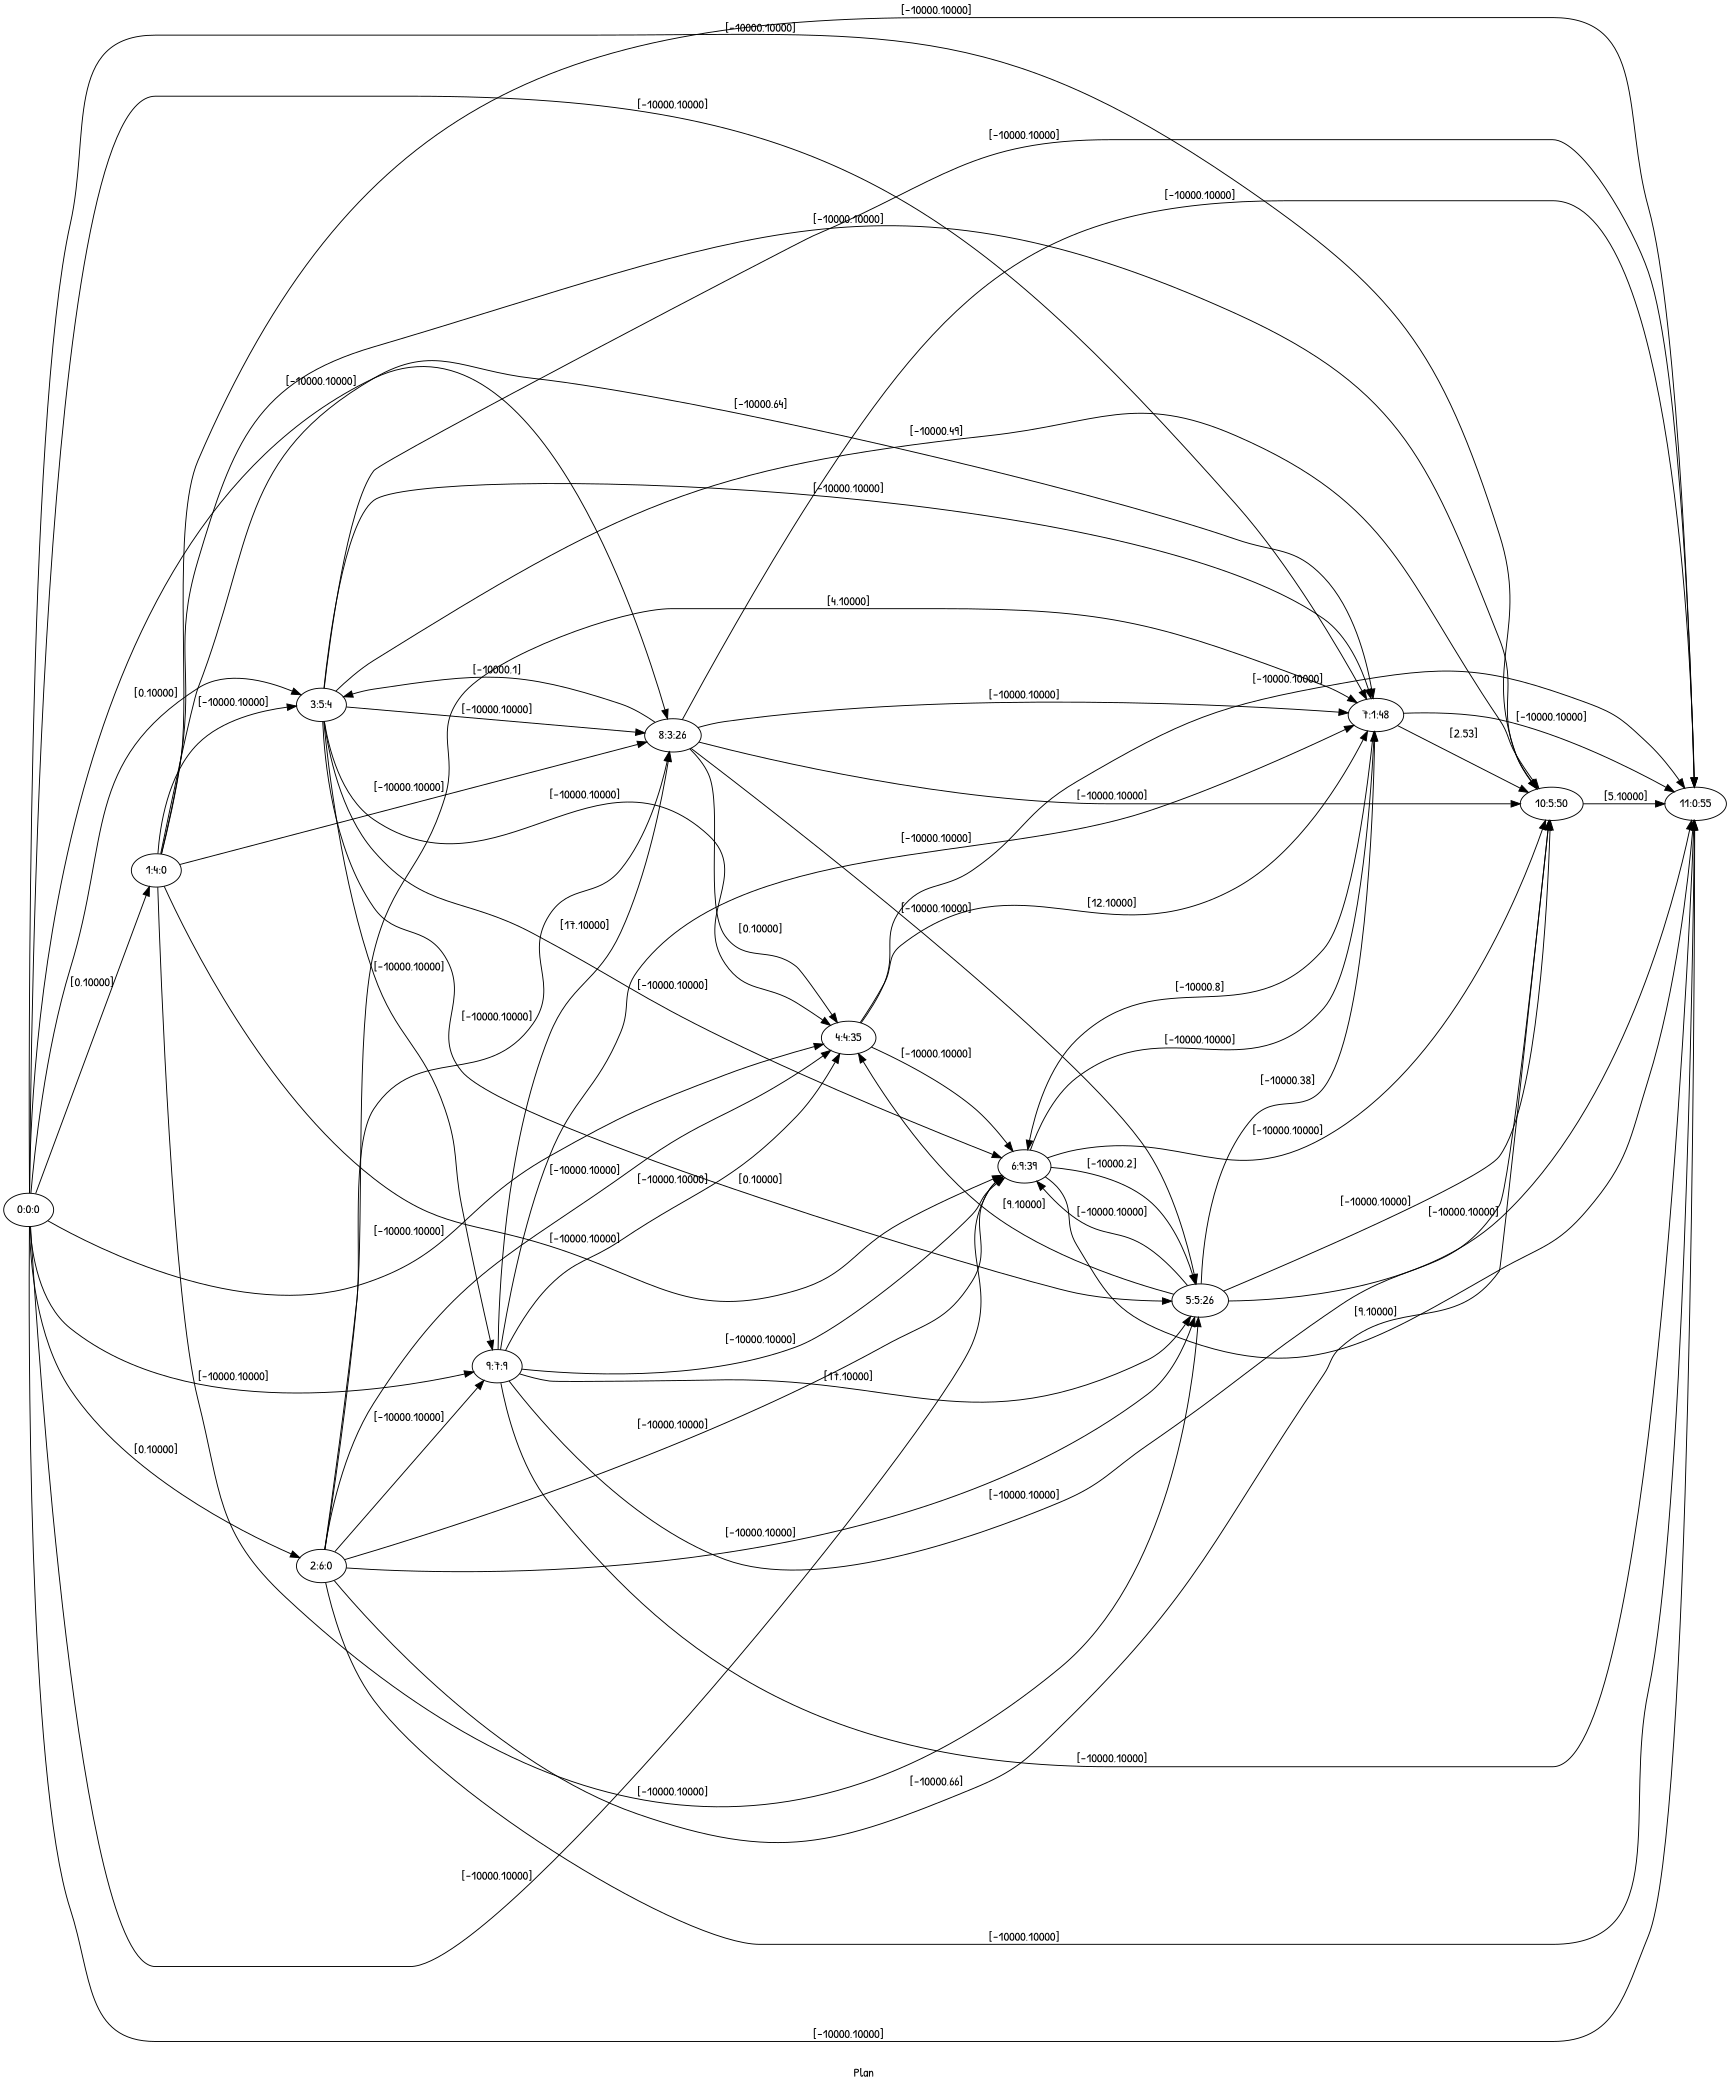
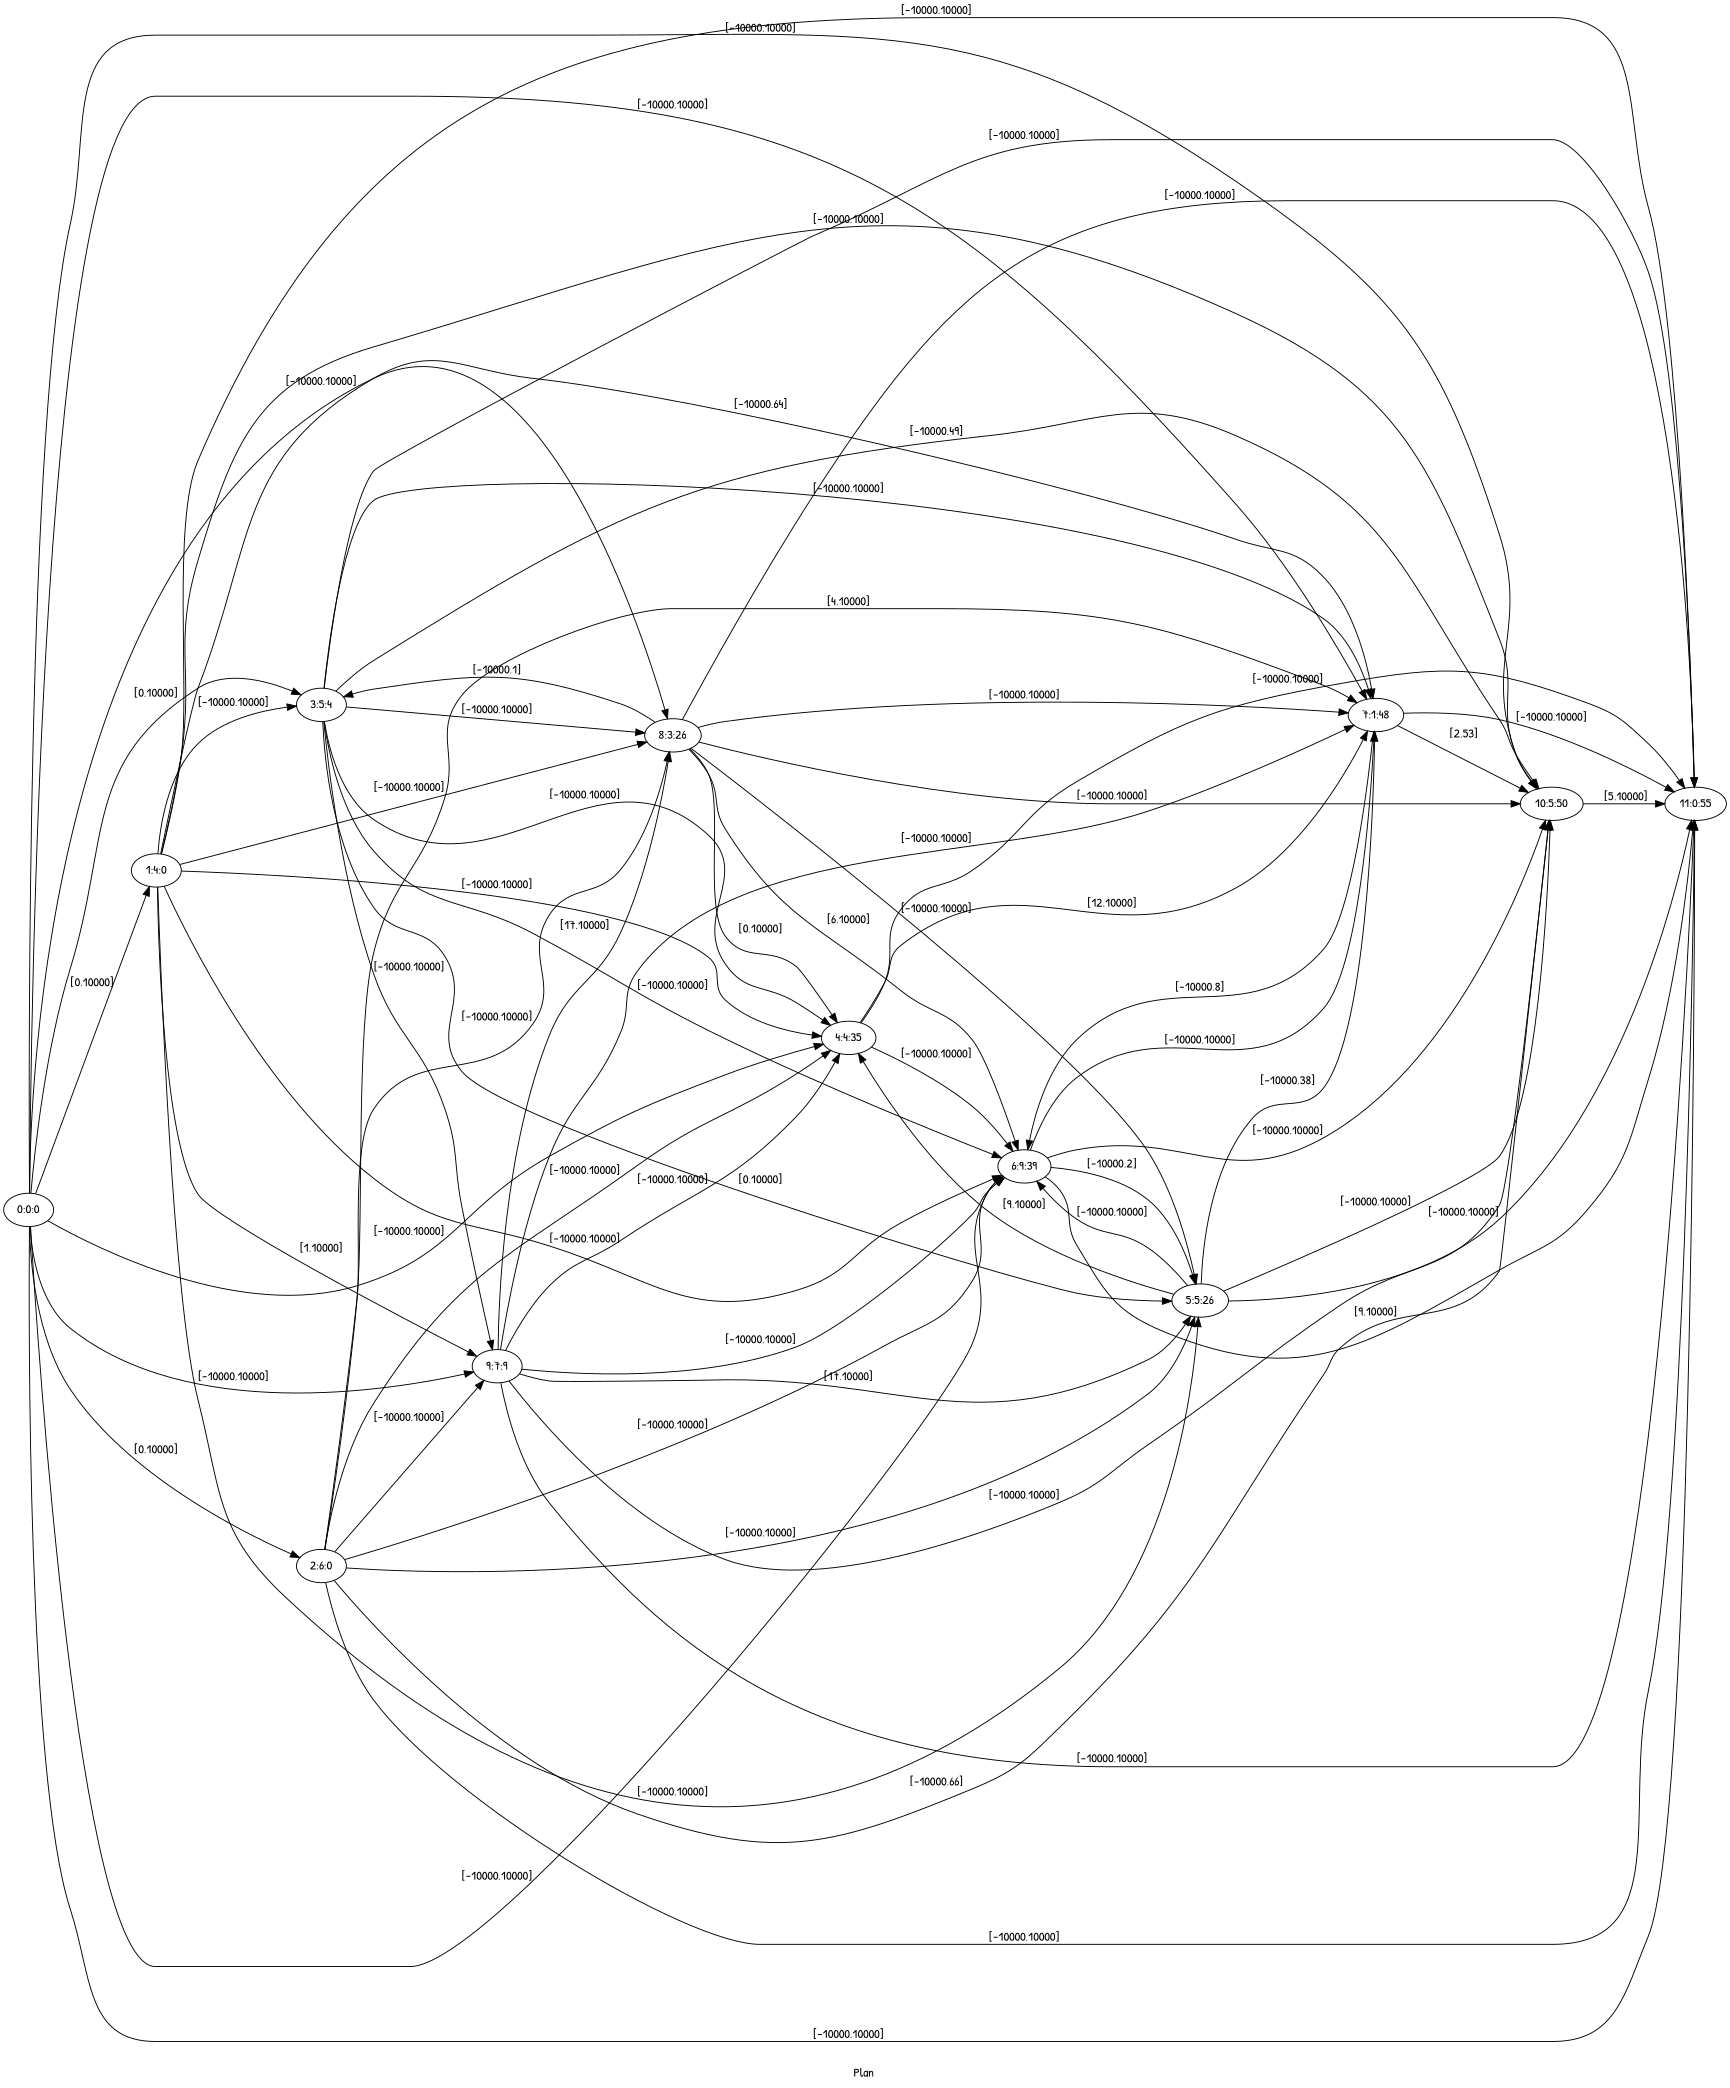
none -> (520, 900)
none -> (848, 951)
none -> (199, 1195)
